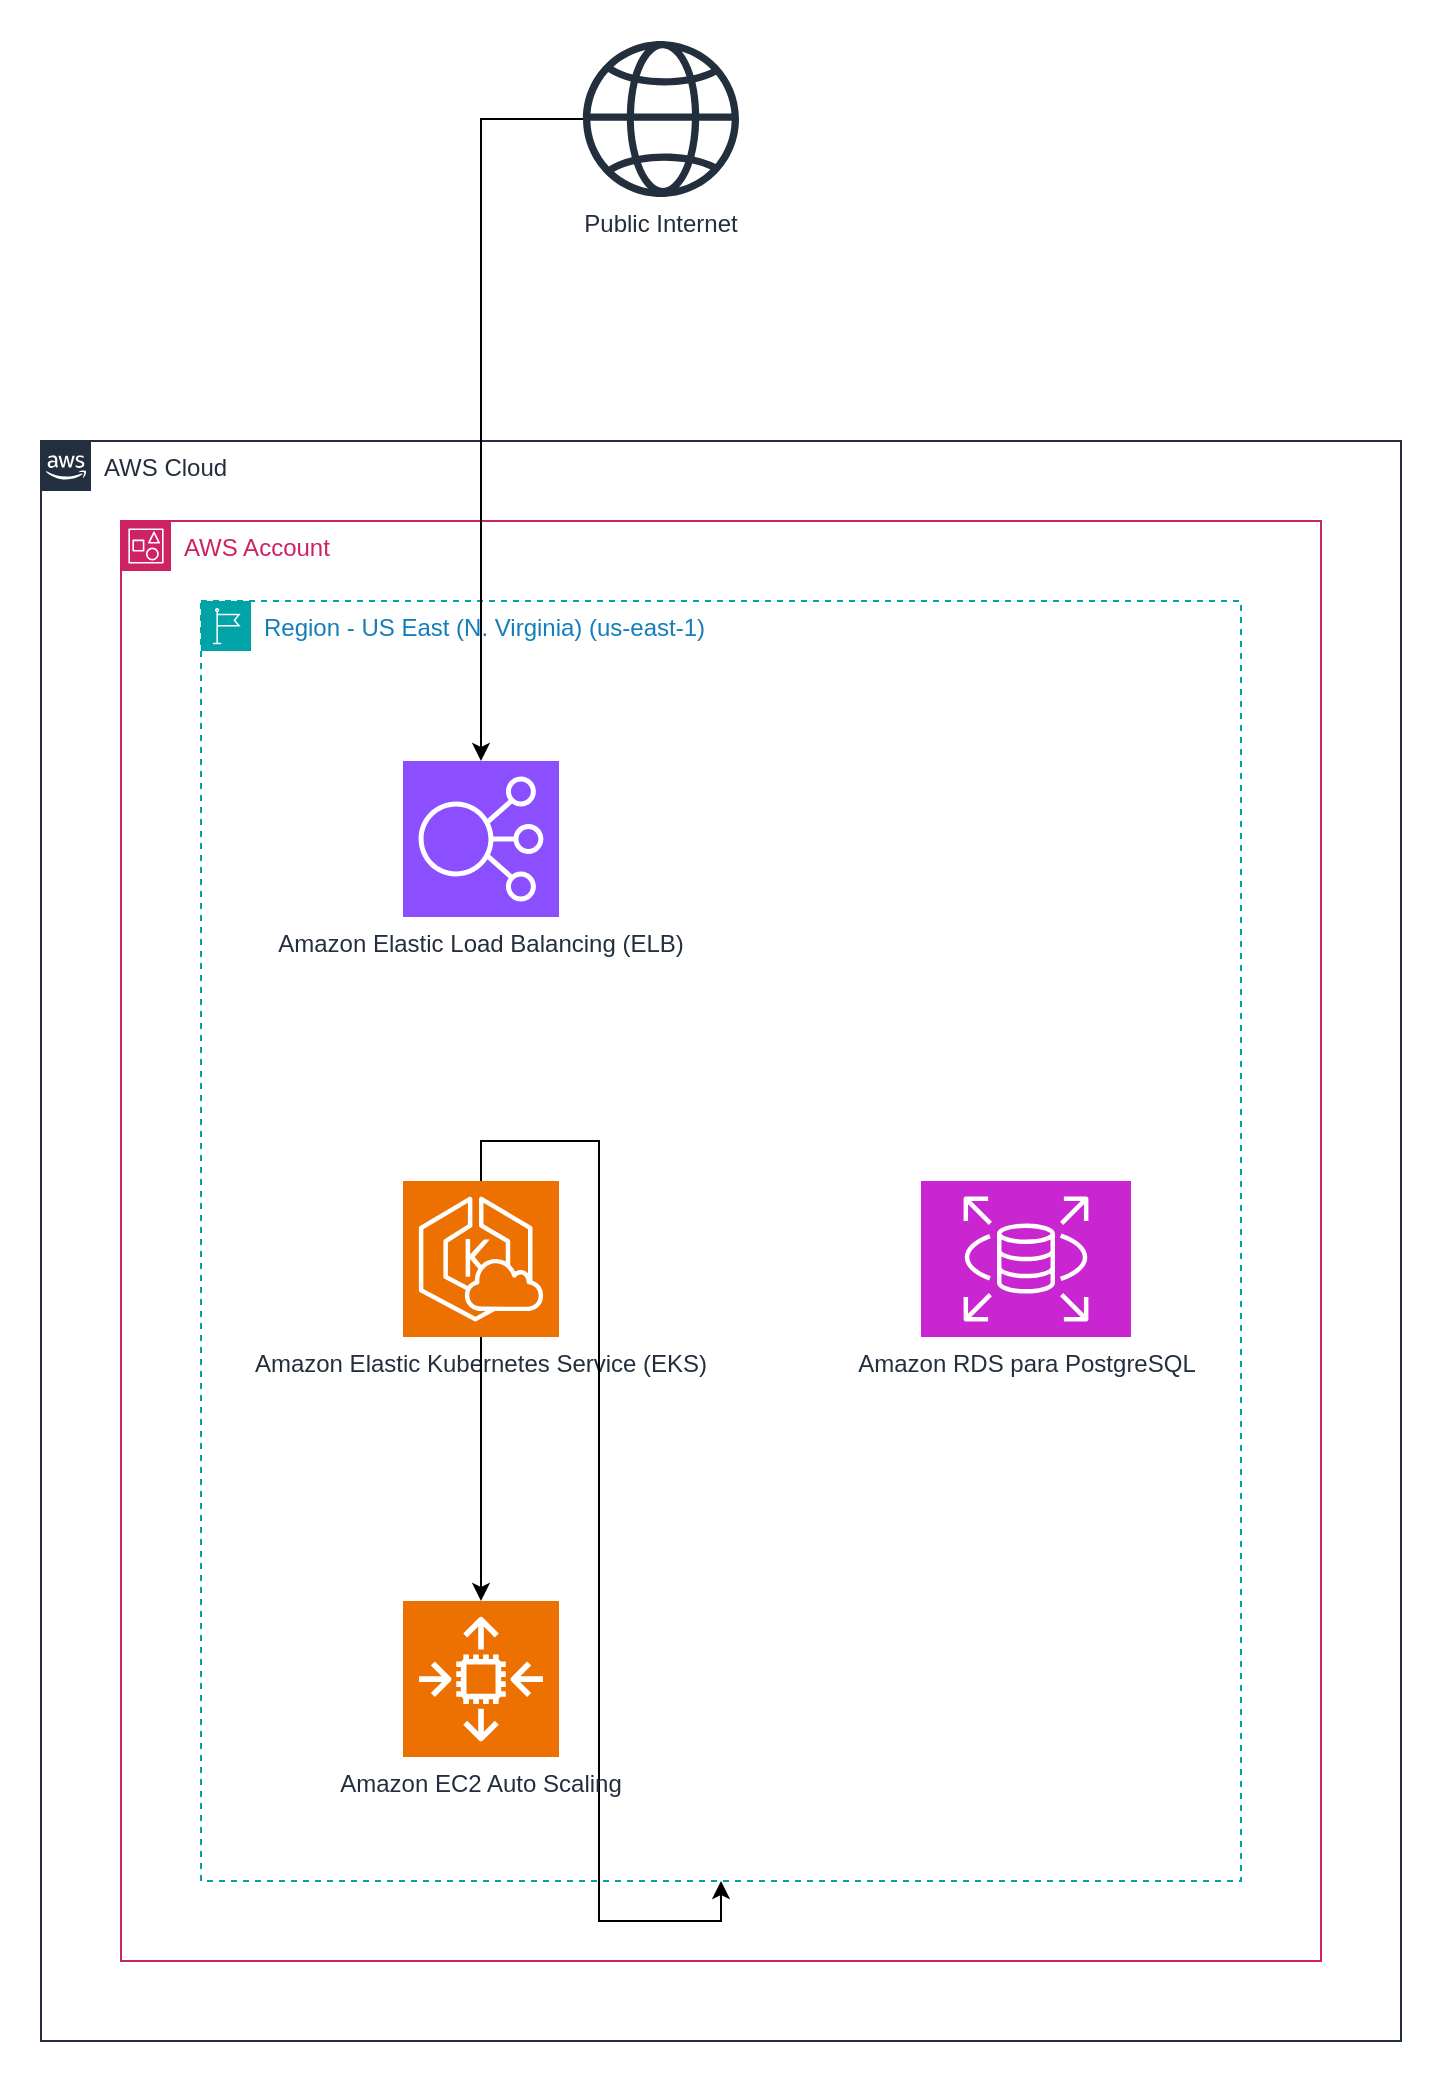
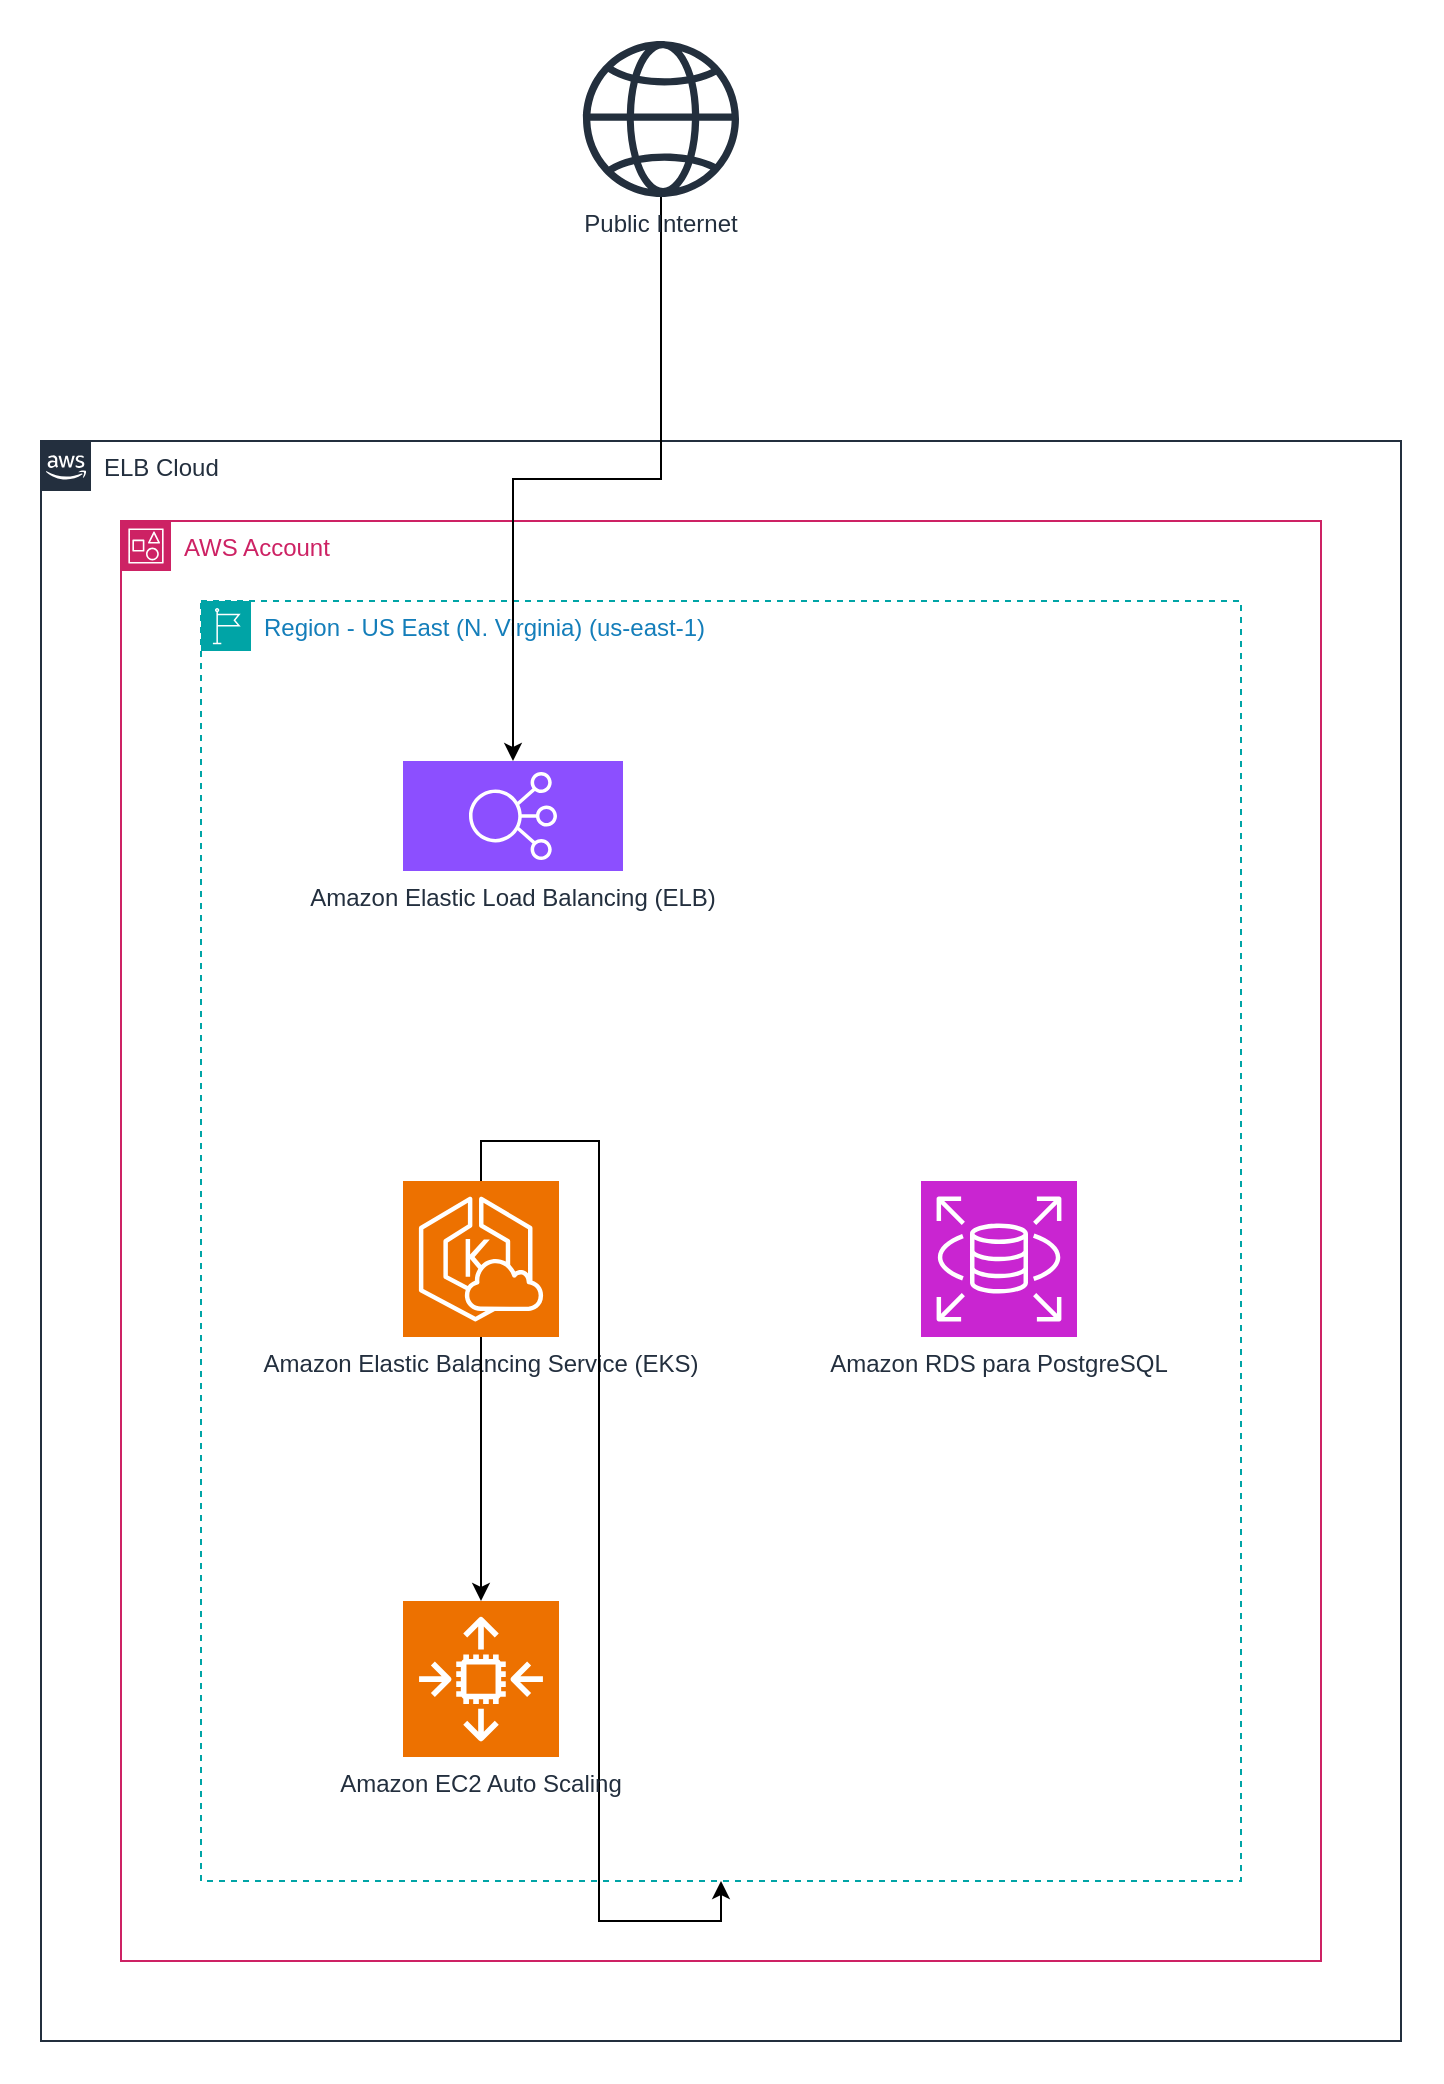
(159, 469) -> (159, 469)
(481, 839) -> (513, 816)
(1026, 1259) -> (999, 1259)
(482, 1365) -> (482, 1365)
